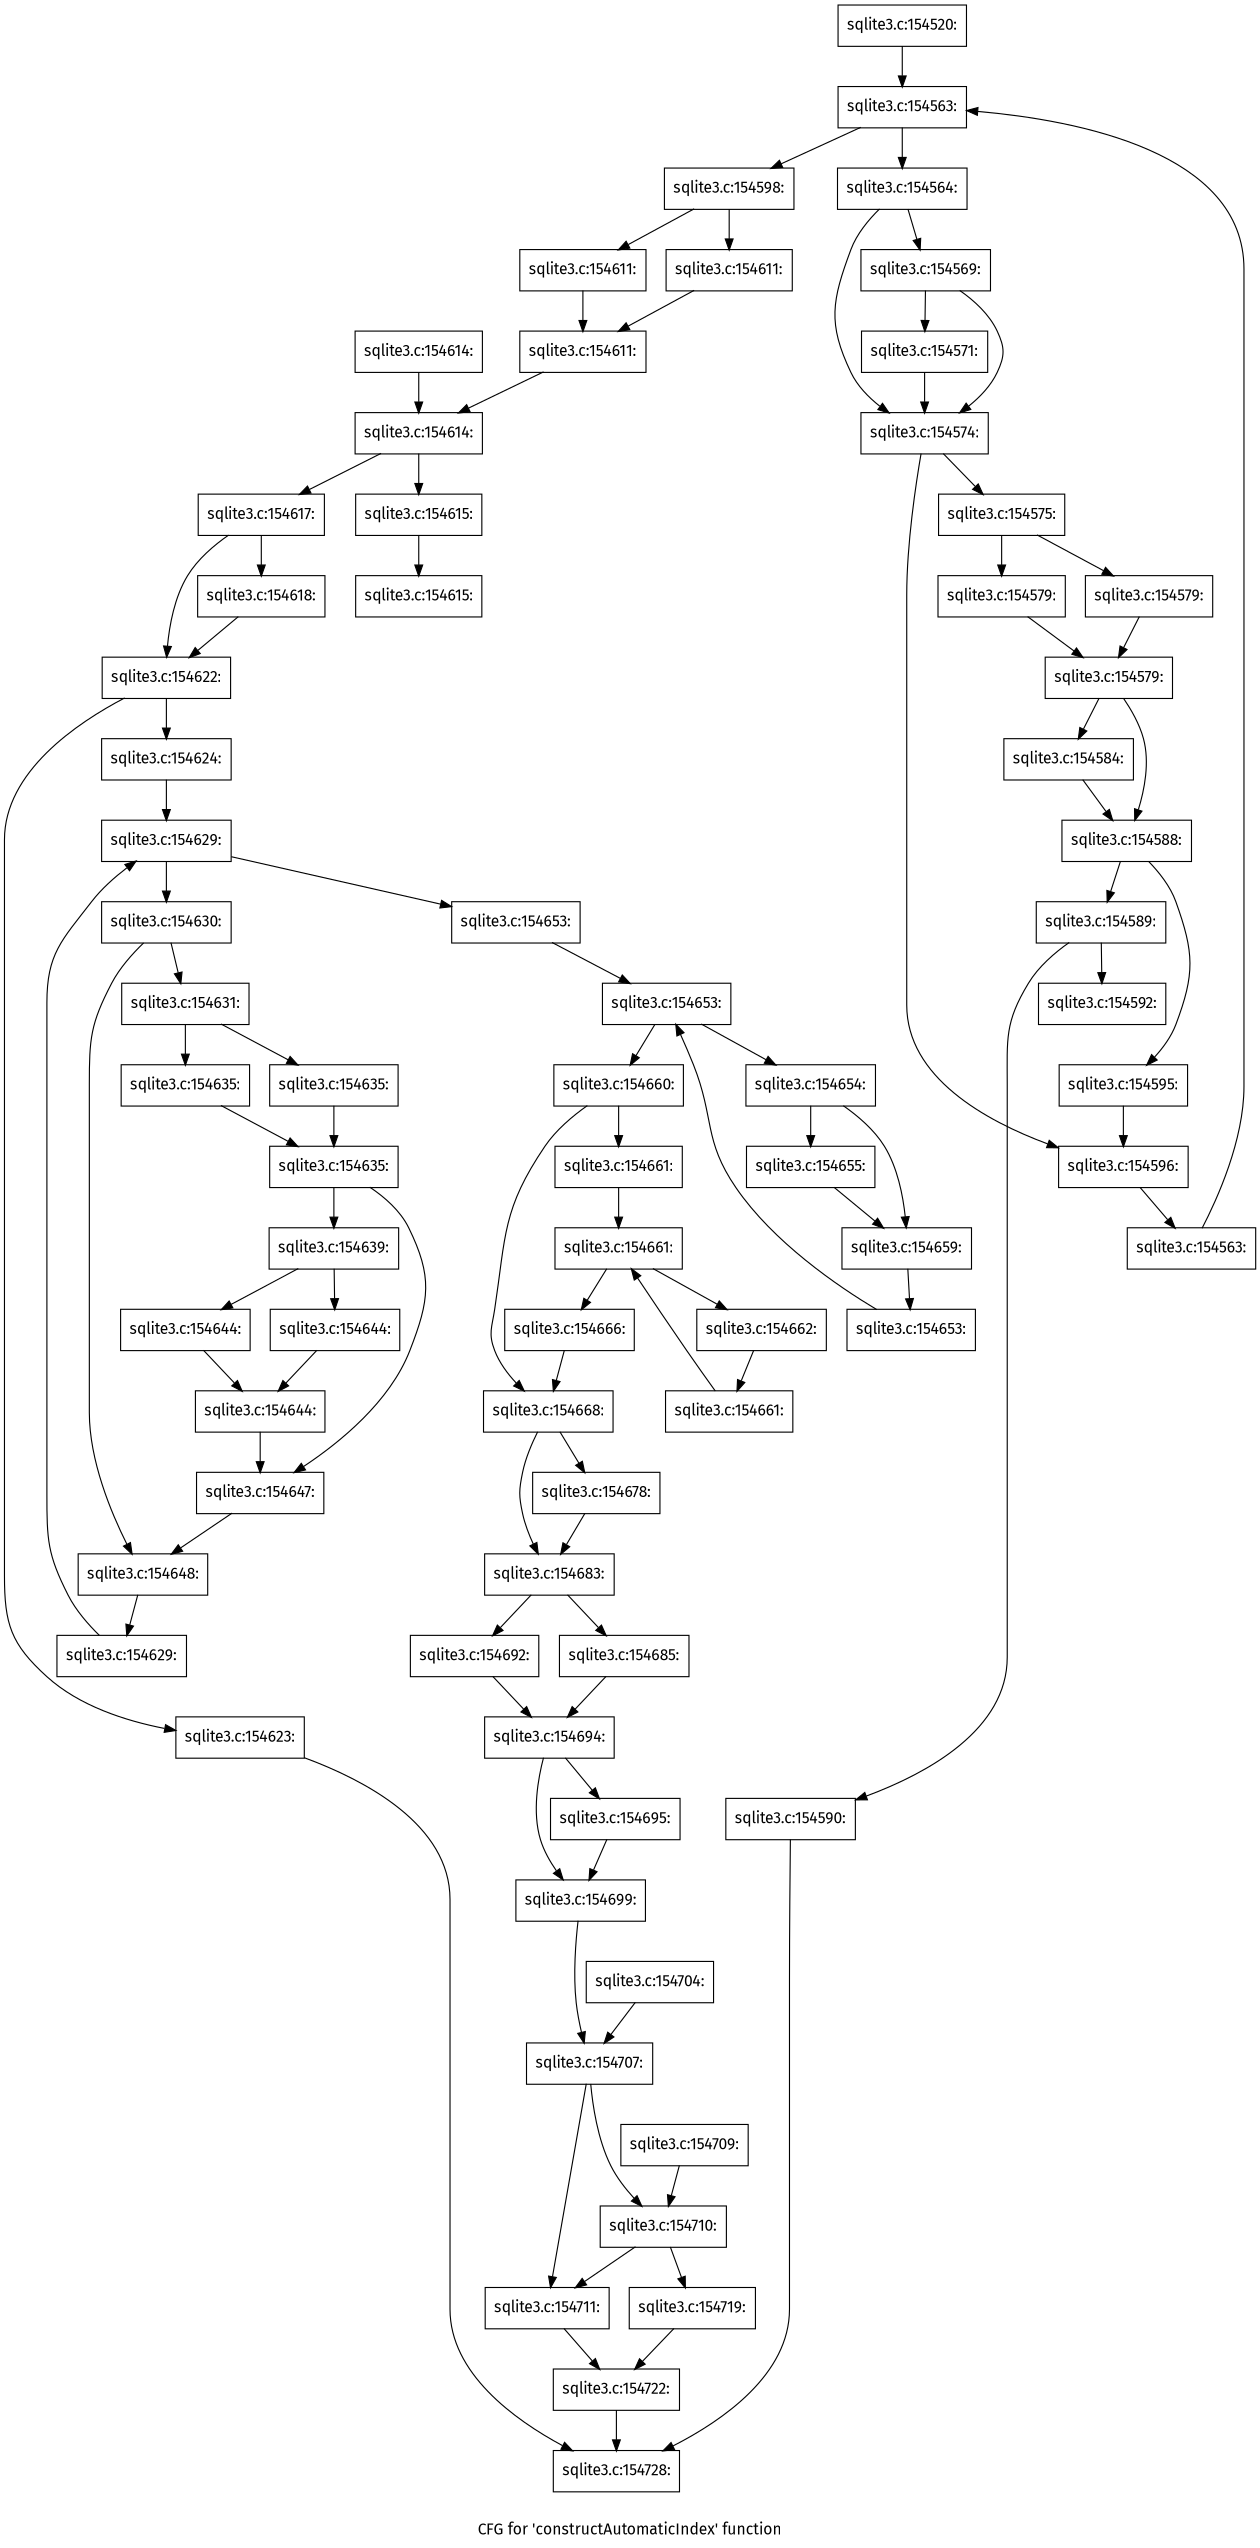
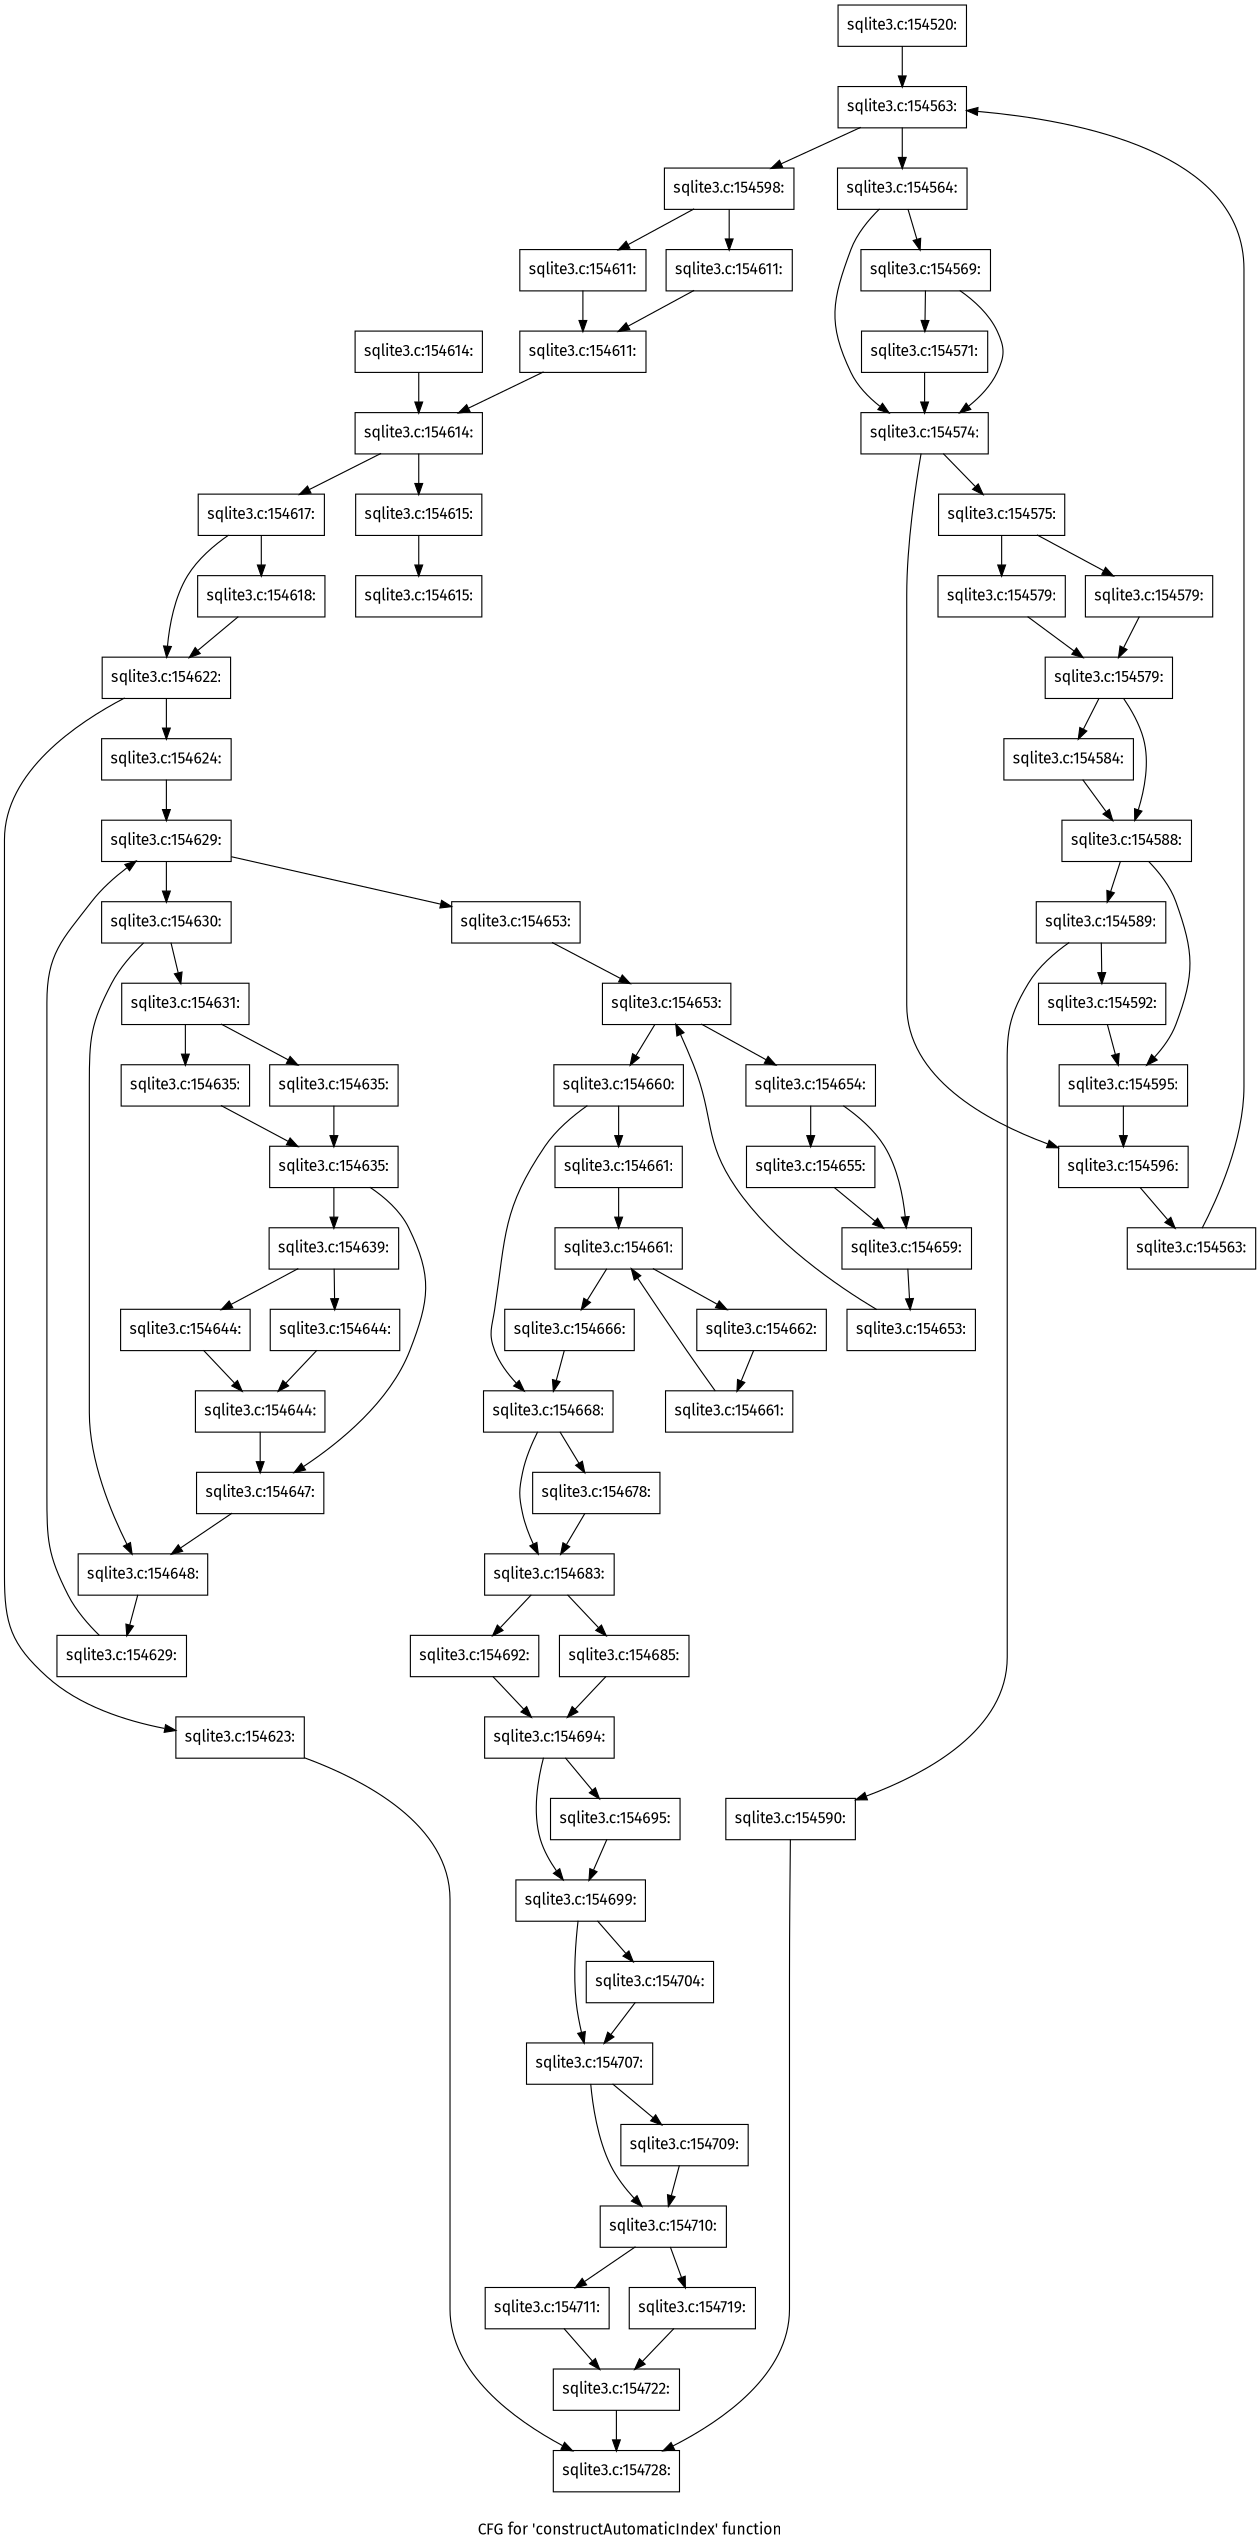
none -> (1111, 1039)
none -> (612, 1937)
(569, 2180) -> (633, 2101)
